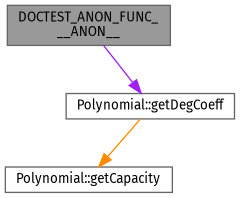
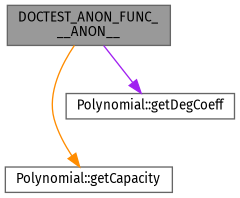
(124, 138) -> (53, 100)
